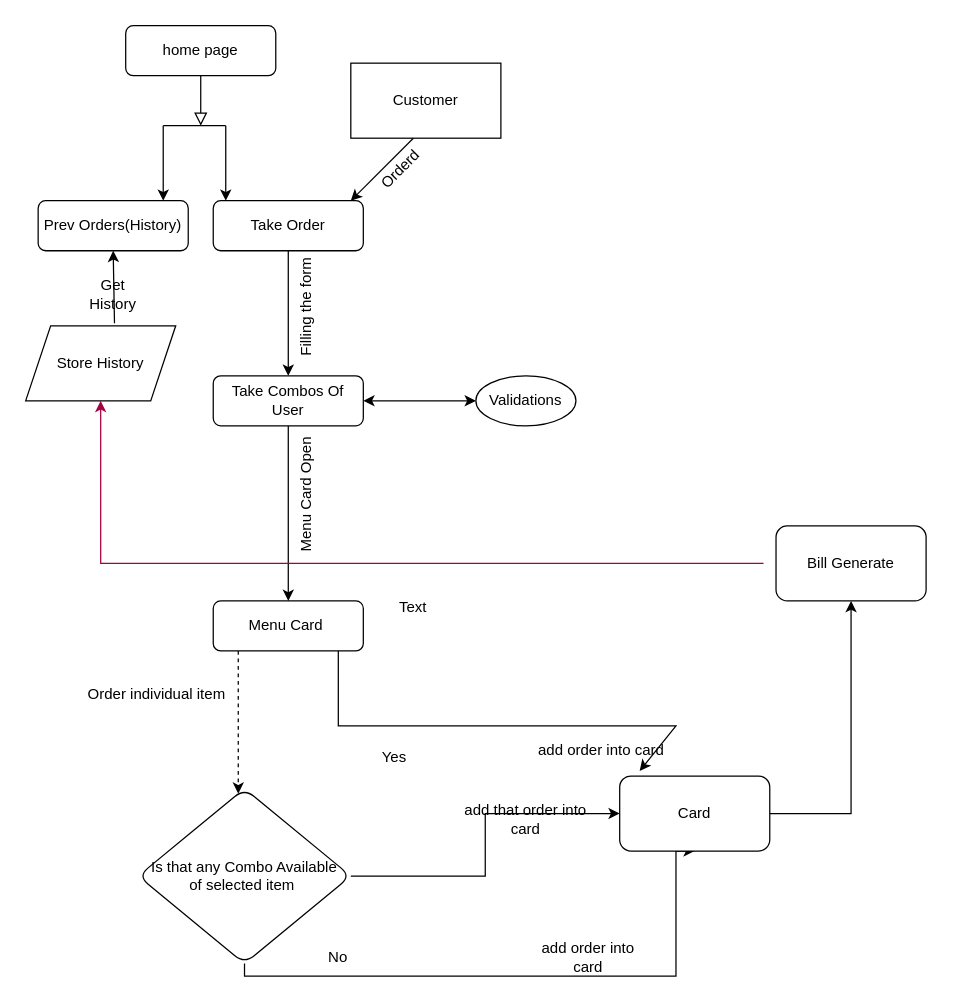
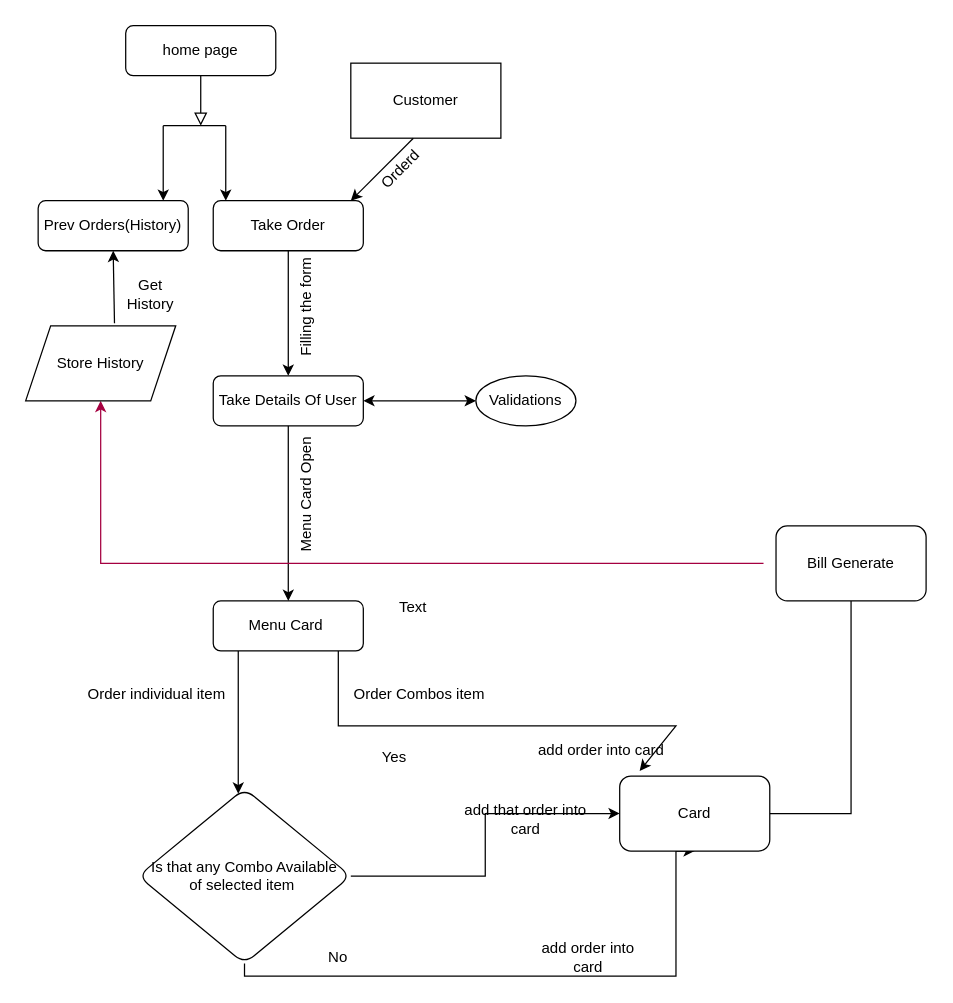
(113, 294) -> (151, 294)
(288, 401) -> (288, 401)
(851, 611) -> (851, 607)
none -> (419, 694)
(238, 719) -> (238, 719)
